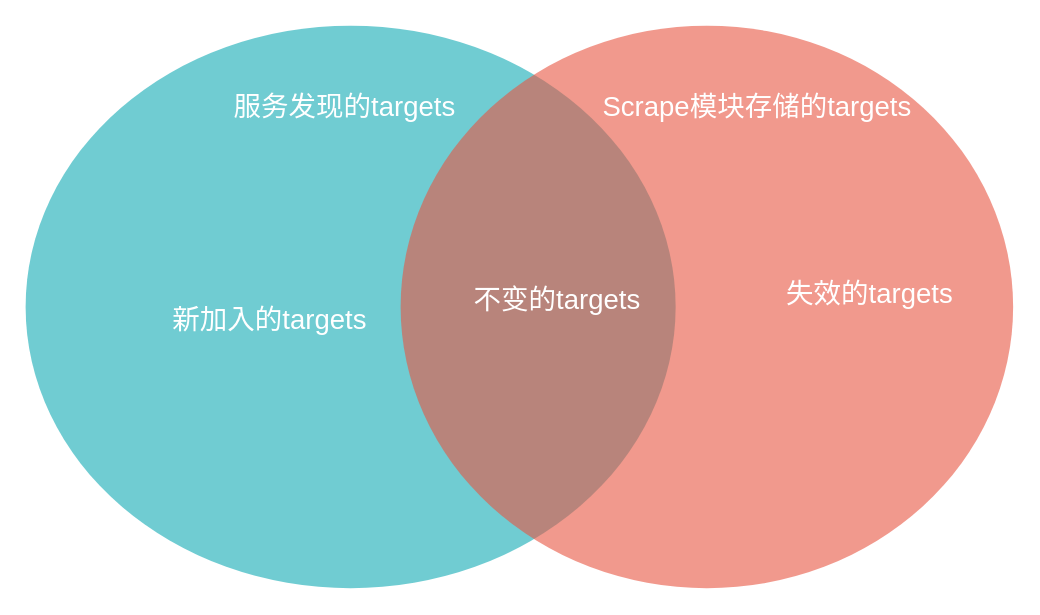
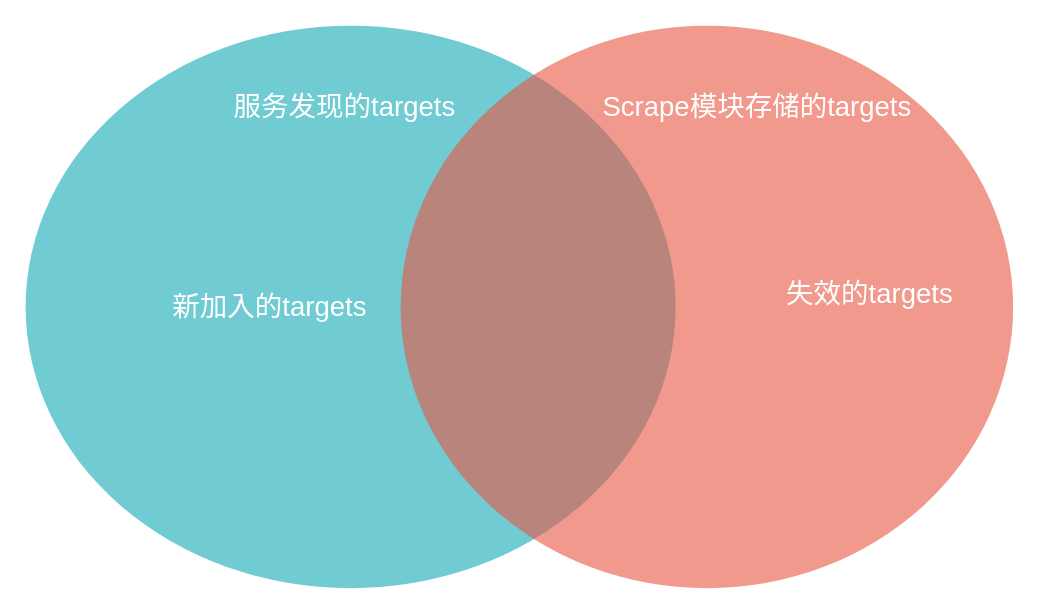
(557, 300) -> none
(269, 319) -> (269, 307)
